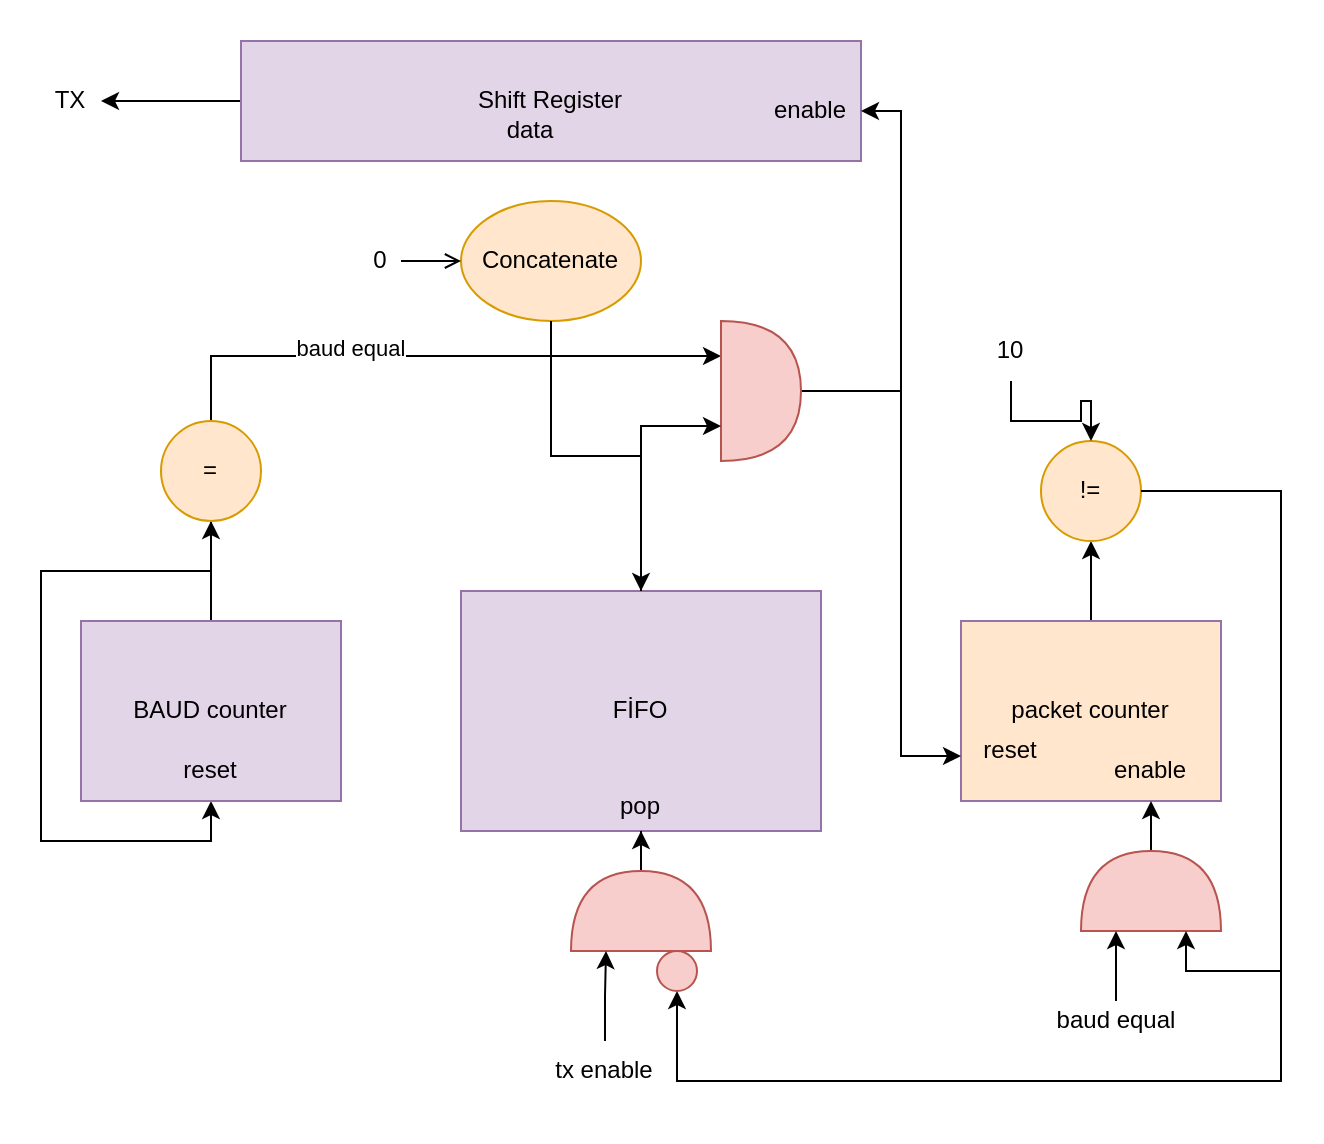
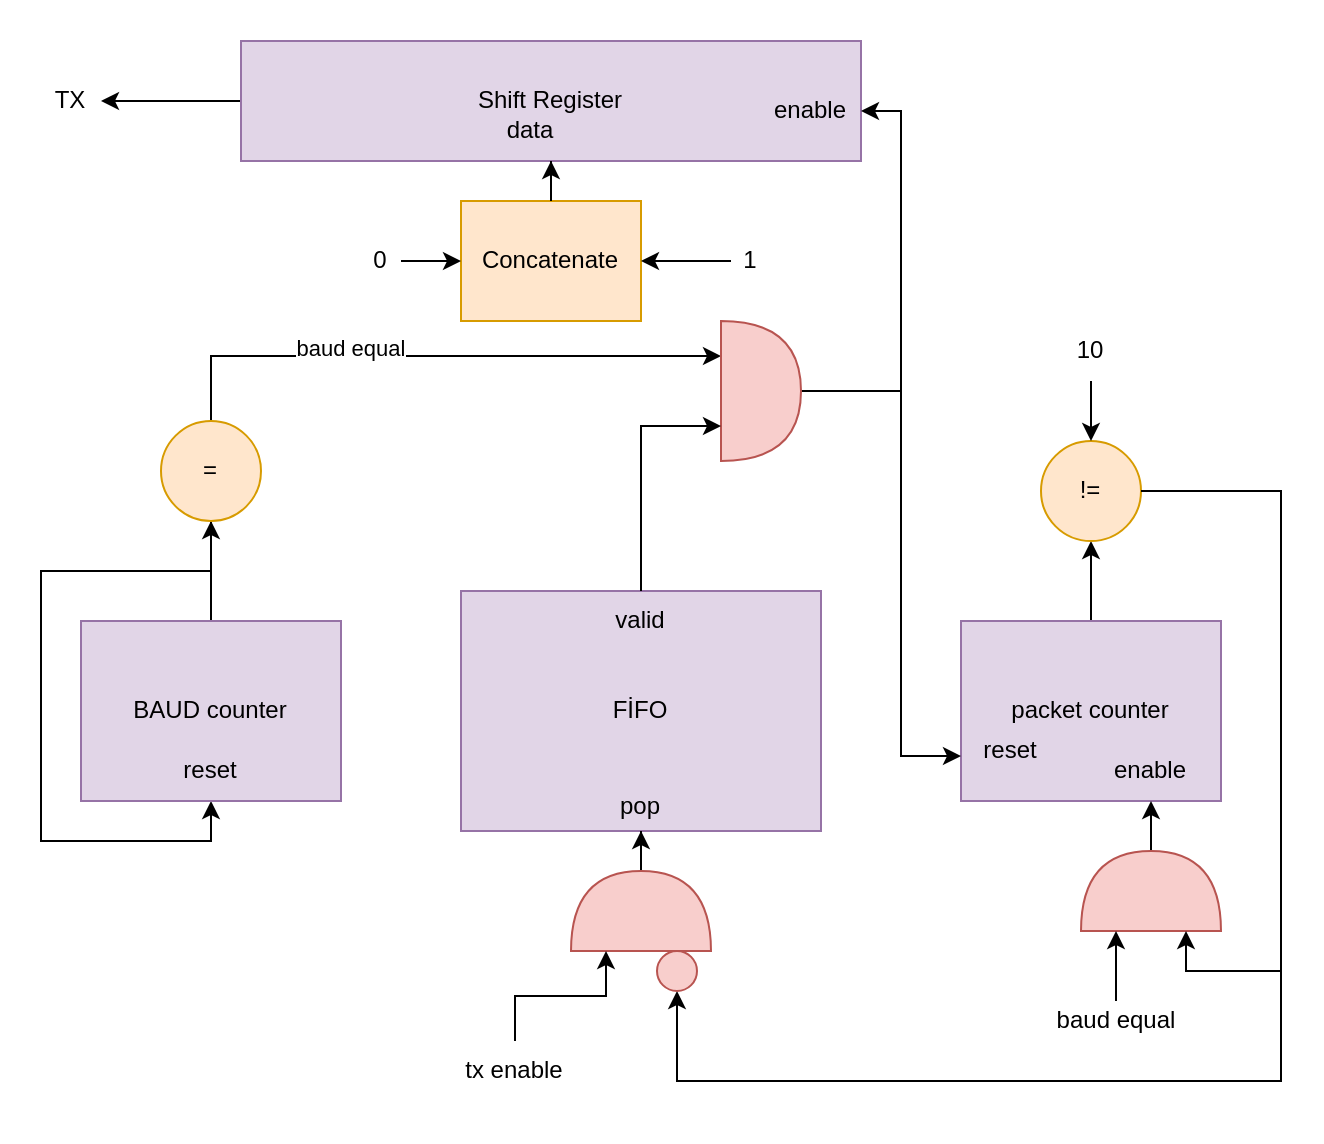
(449, 261) -> (446, 261)
(551, 261) -> (551, 261)
none -> (693, 261)
none -> (751, 261)
(1011, 351) -> (1091, 351)
(551, 431) -> (551, 174)
none -> (641, 621)
(1091, 711) -> (1091, 711)
(605, 1071) -> (515, 1071)
